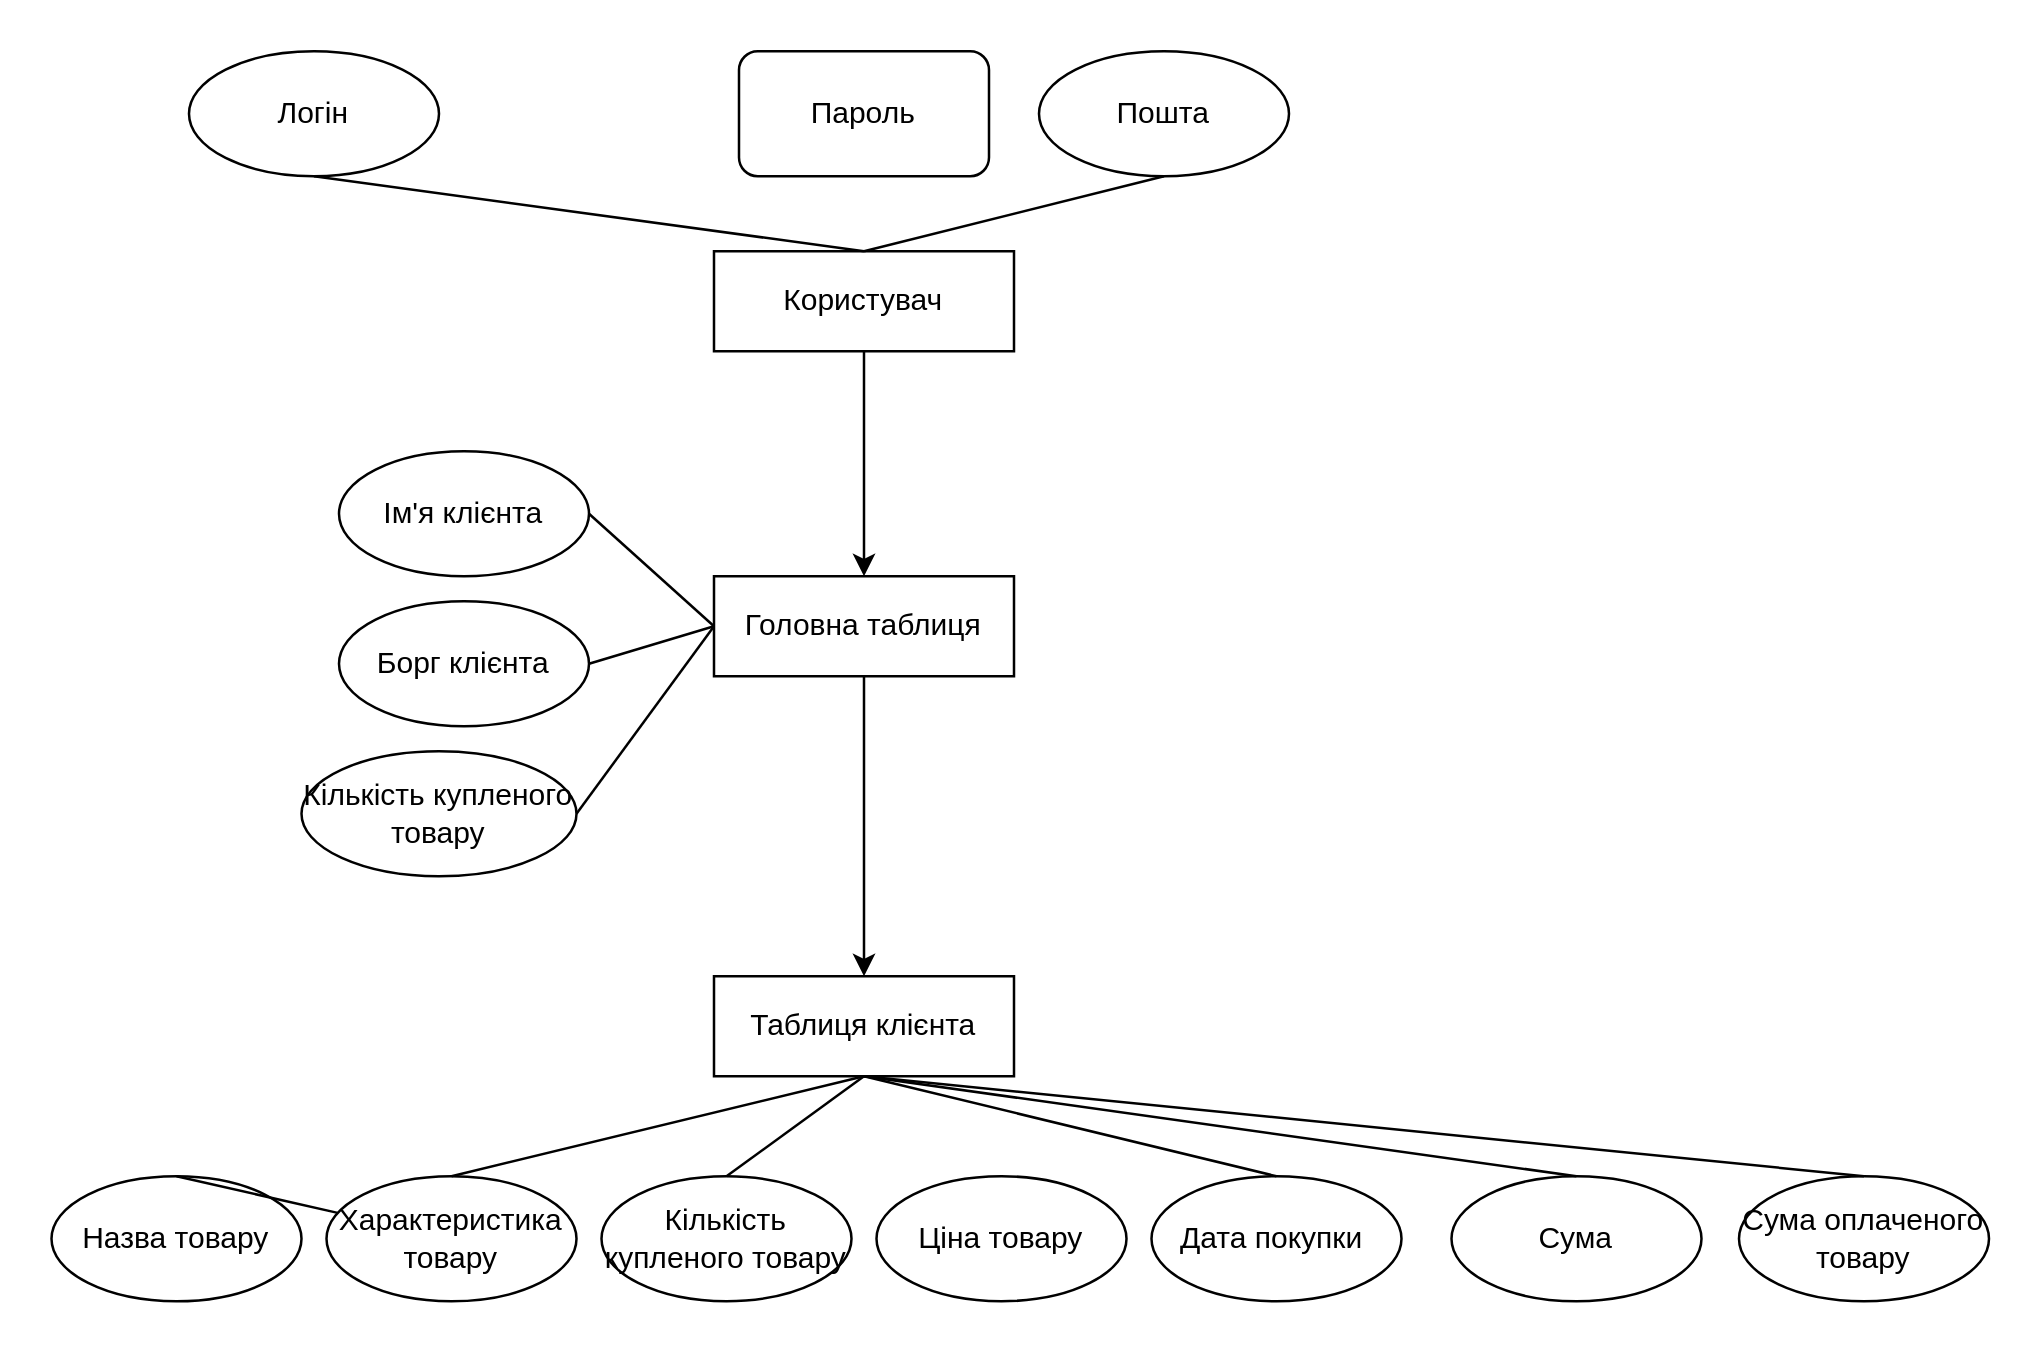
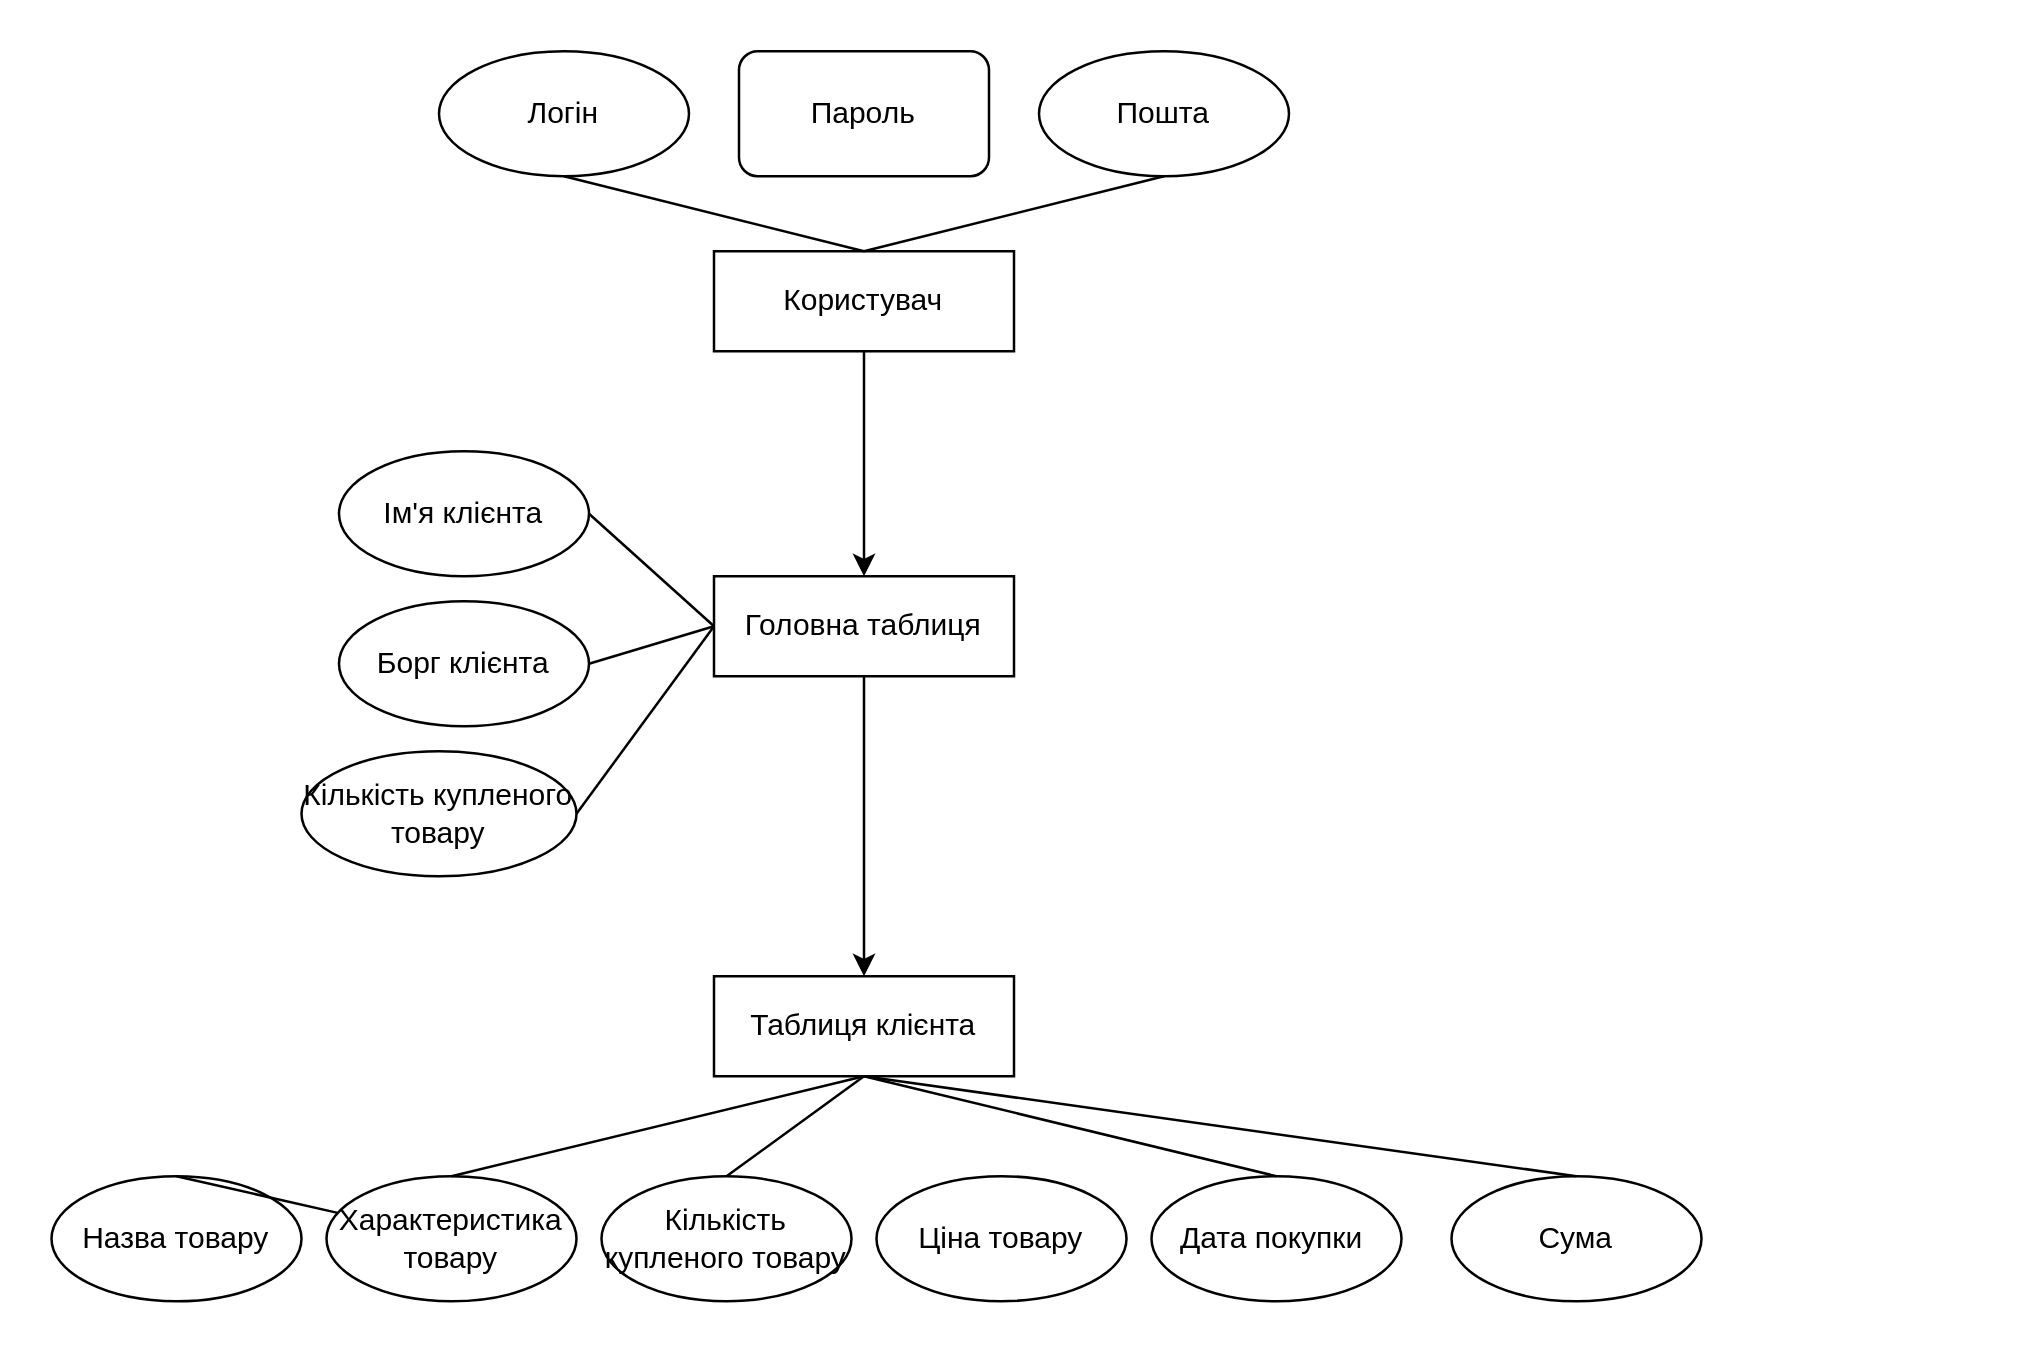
(314, 114) -> (564, 114)
(1415, 1131) -> none
(1864, 1239) -> none
